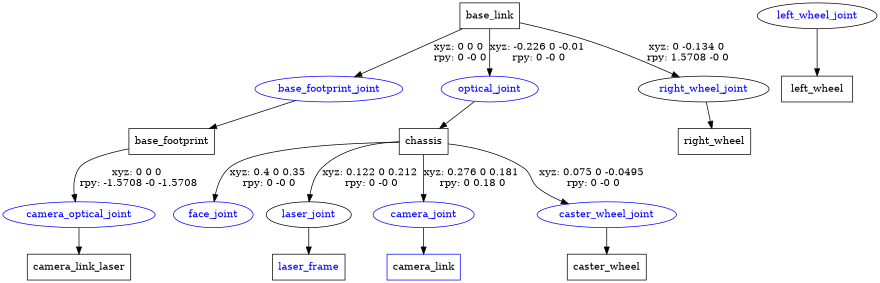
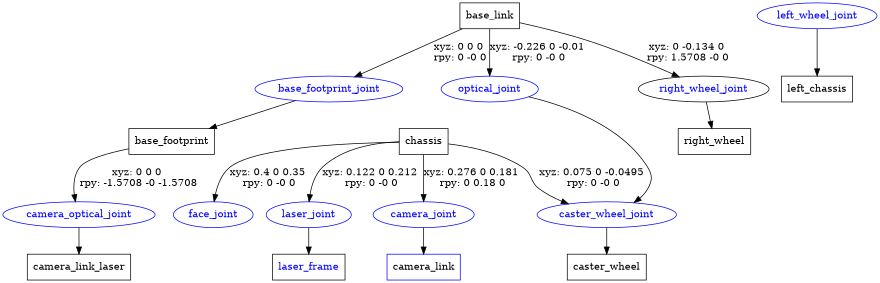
(817, 16) -> (817, 16)
(817, 89) -> (817, 89)
(460, 113) -> (610, 130)
(309, 215) -> (309, 215)
